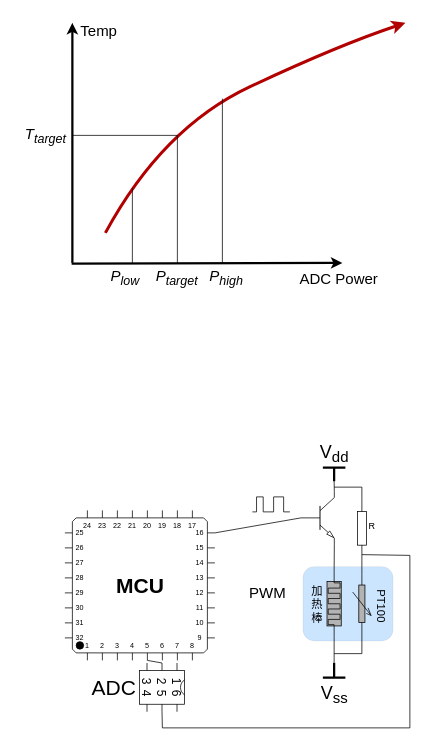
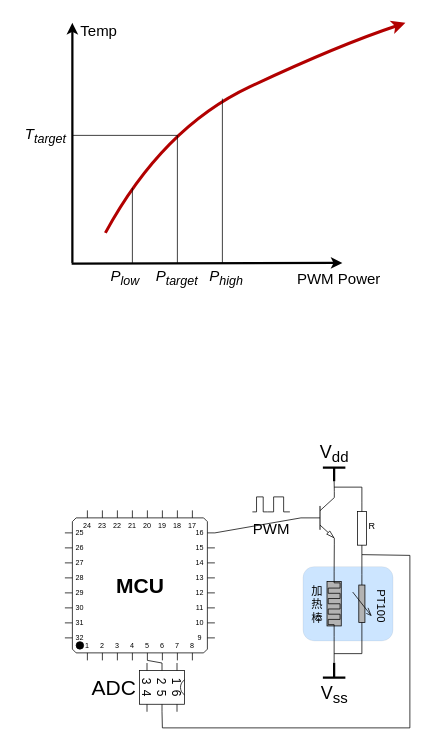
(339, 278) -> (339, 278)
(267, 592) -> (271, 528)
